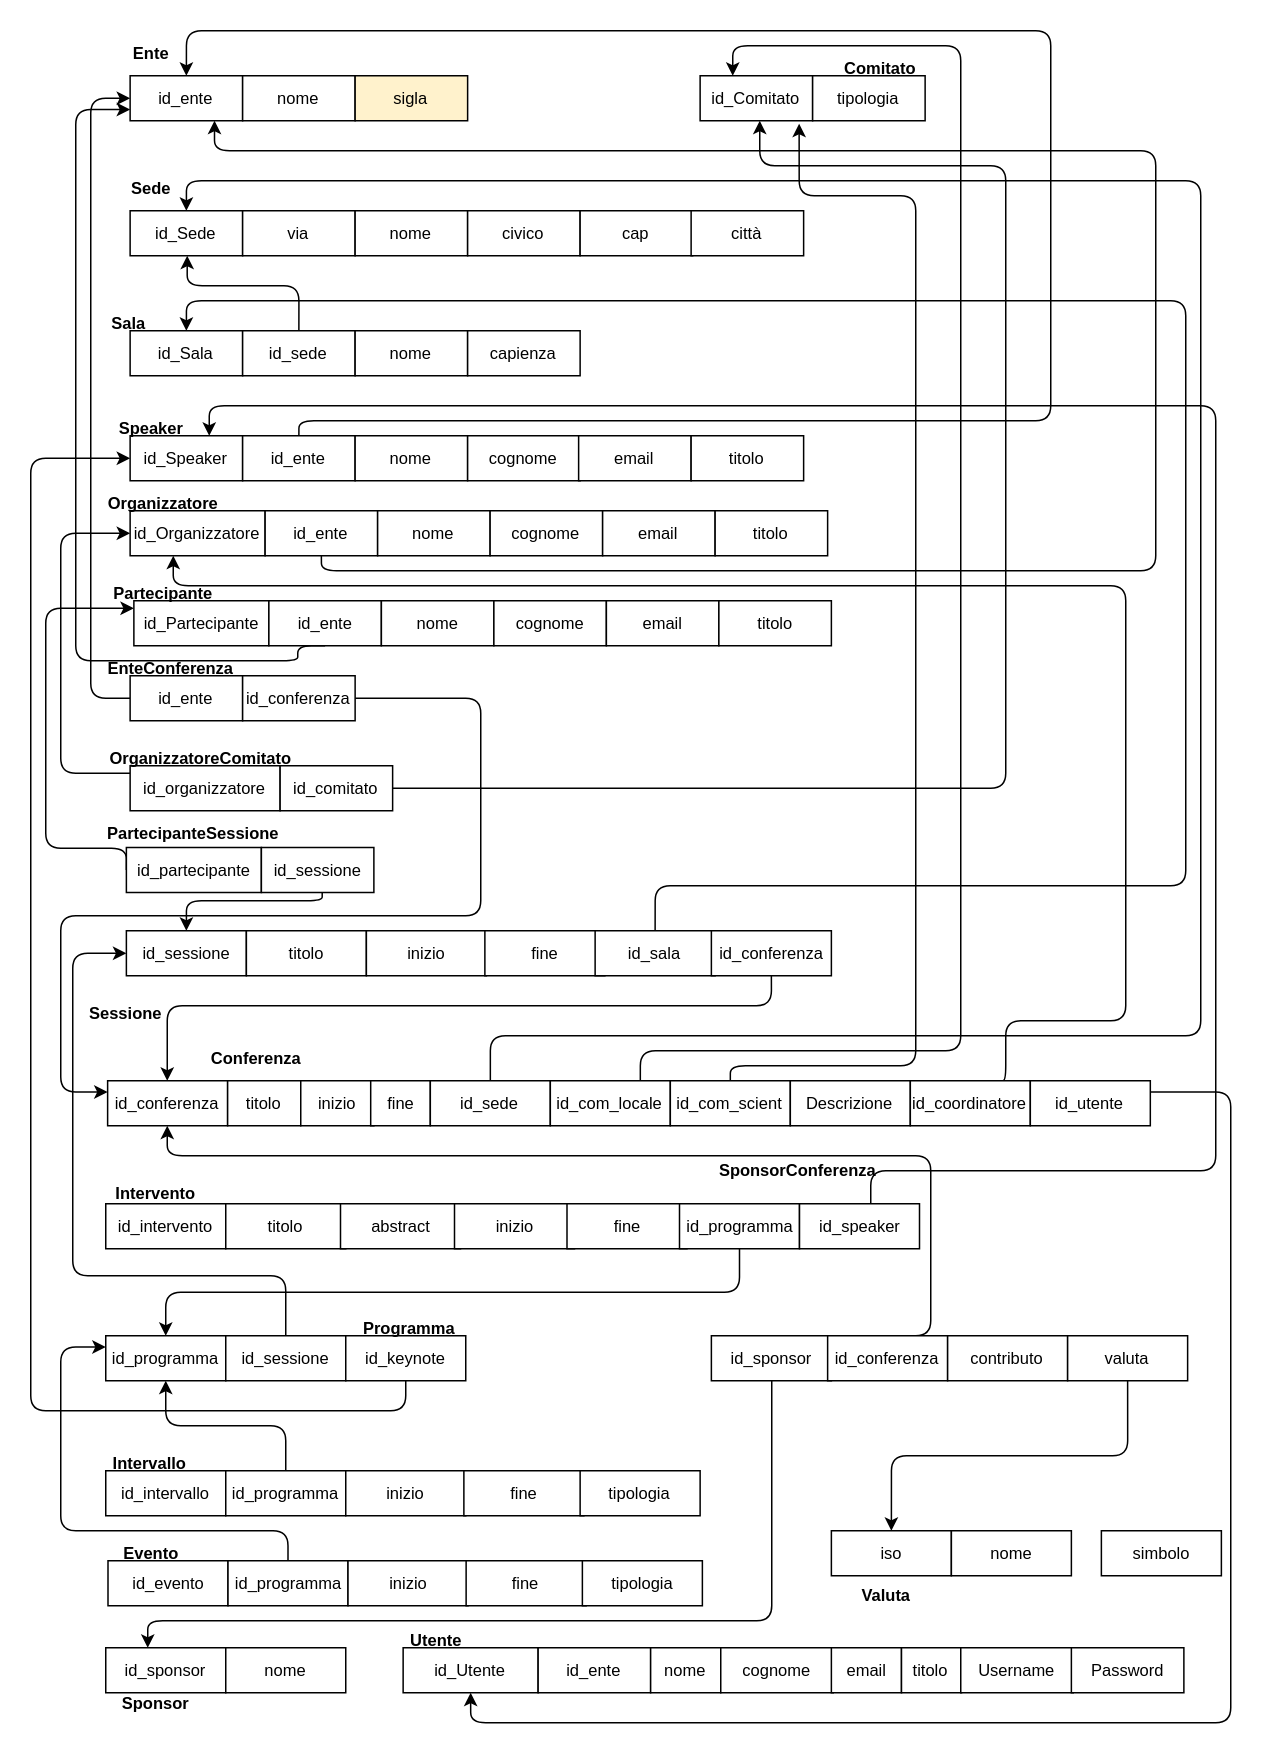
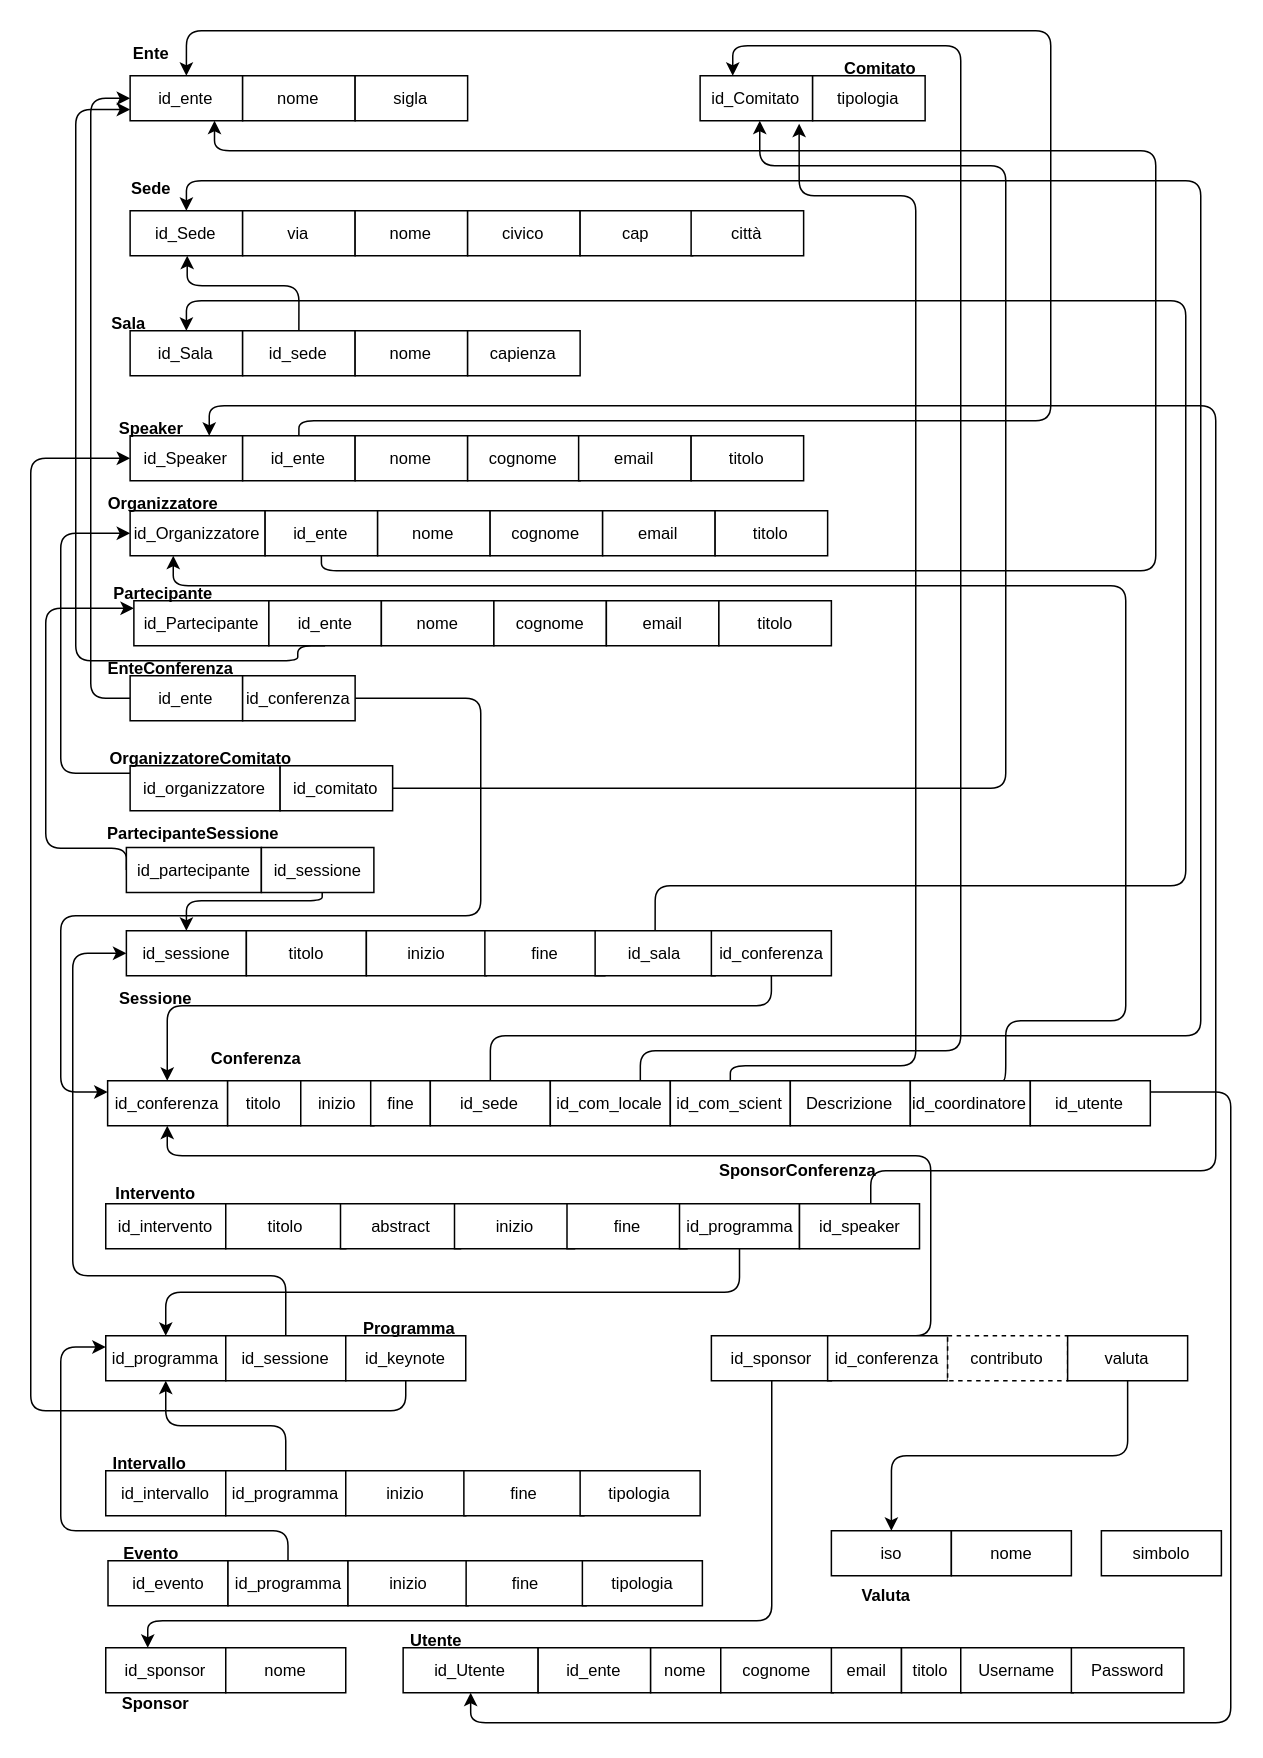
(411, 98) -> (411, 98)
(125, 1013) -> (155, 998)
(1008, 1358) -> (1008, 1358)
